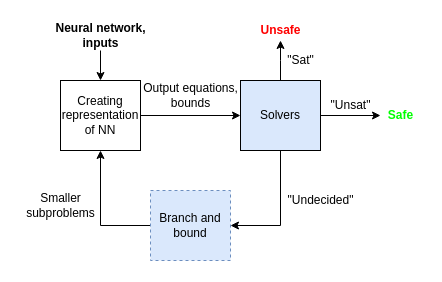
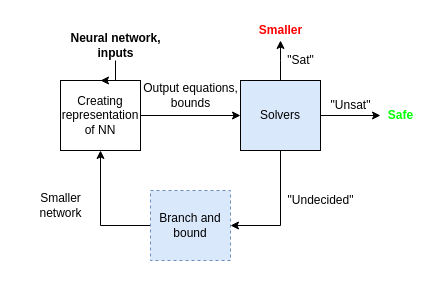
(281, 31) -> (281, 31)
(101, 36) -> (116, 46)
(61, 206) -> (61, 206)
